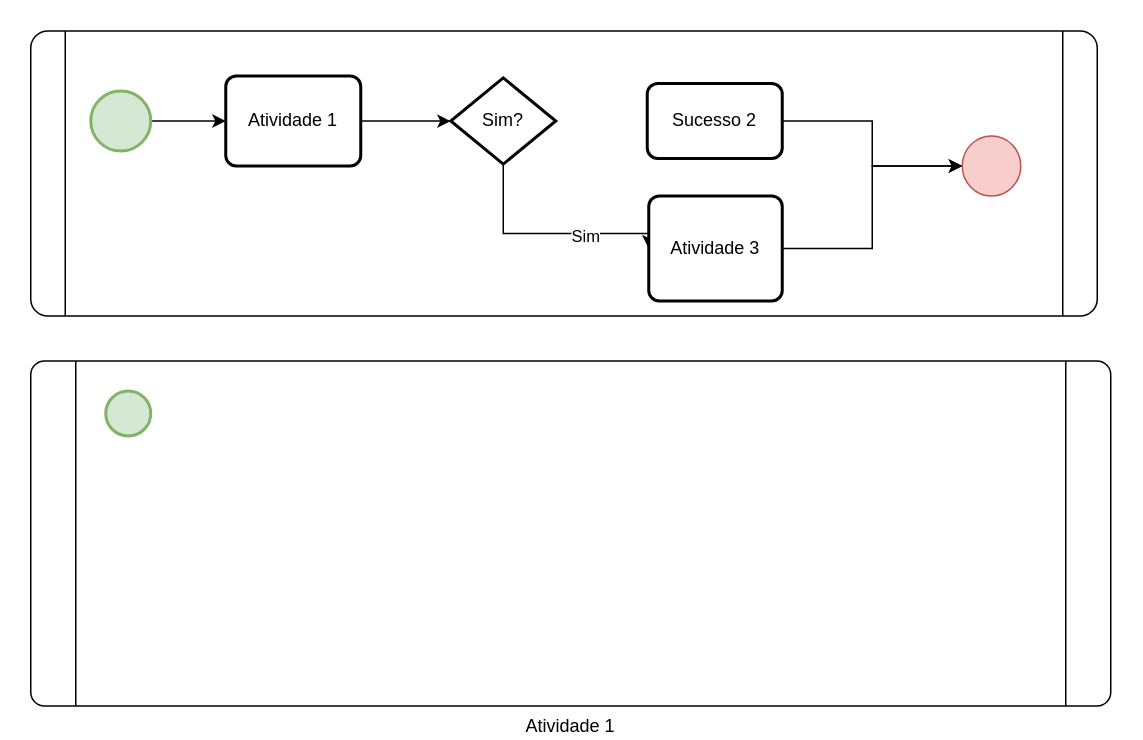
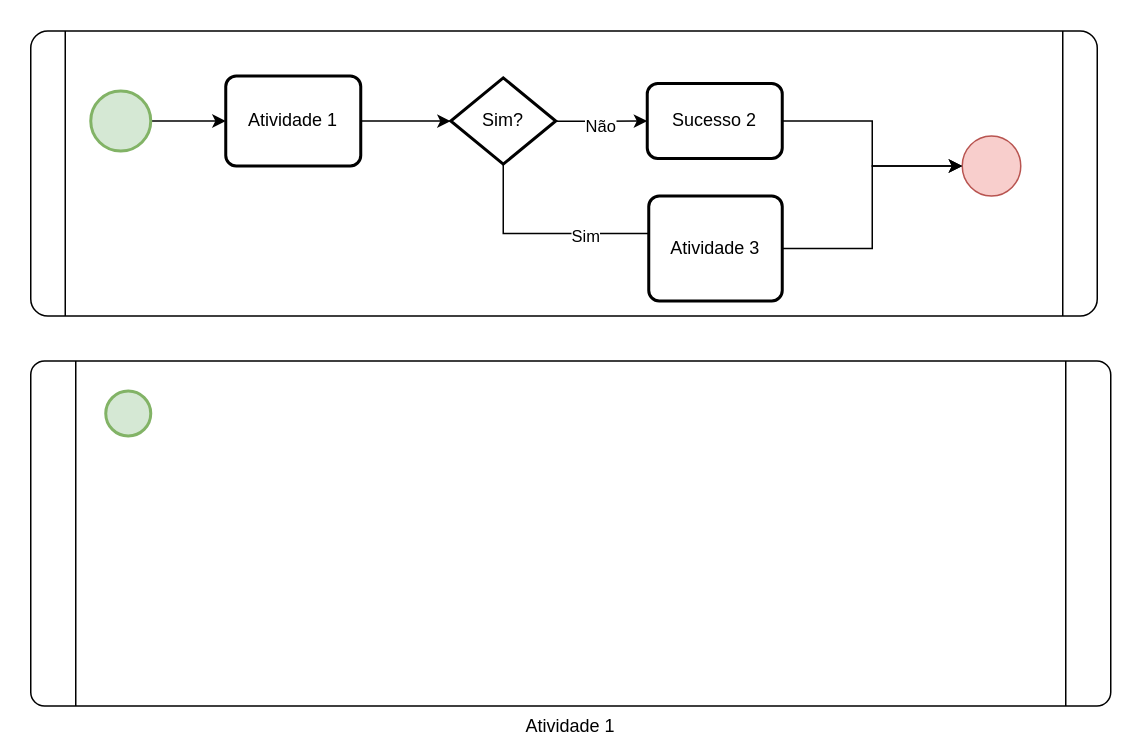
none -> (596, 121)
(642, 233) -> (642, 233)
